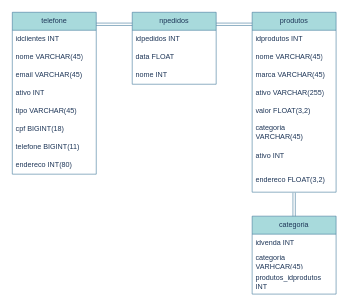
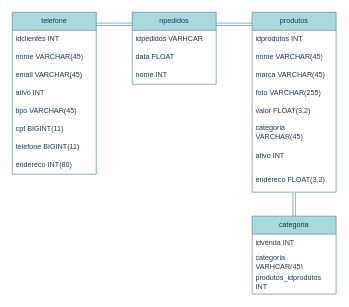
(159, 39) -> (167, 39)
(290, 93) -> (289, 93)
(43, 129) -> (43, 129)
